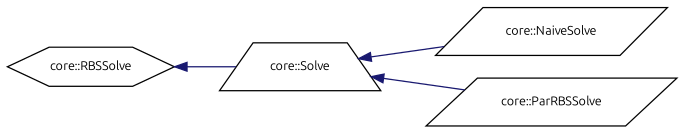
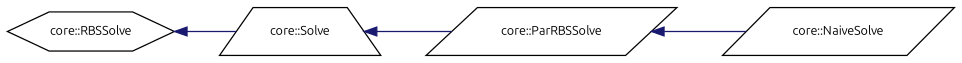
(408, 52) -> (705, 31)
